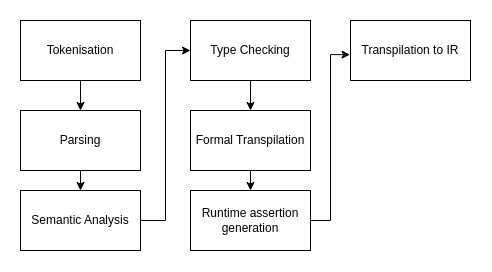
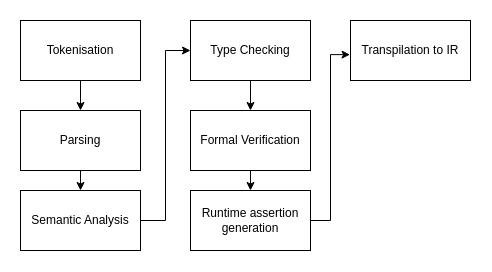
(251, 141) -> (251, 141)
